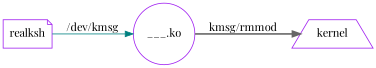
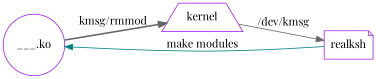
(93, 28) -> (202, 45)
none -> (277, 32)
